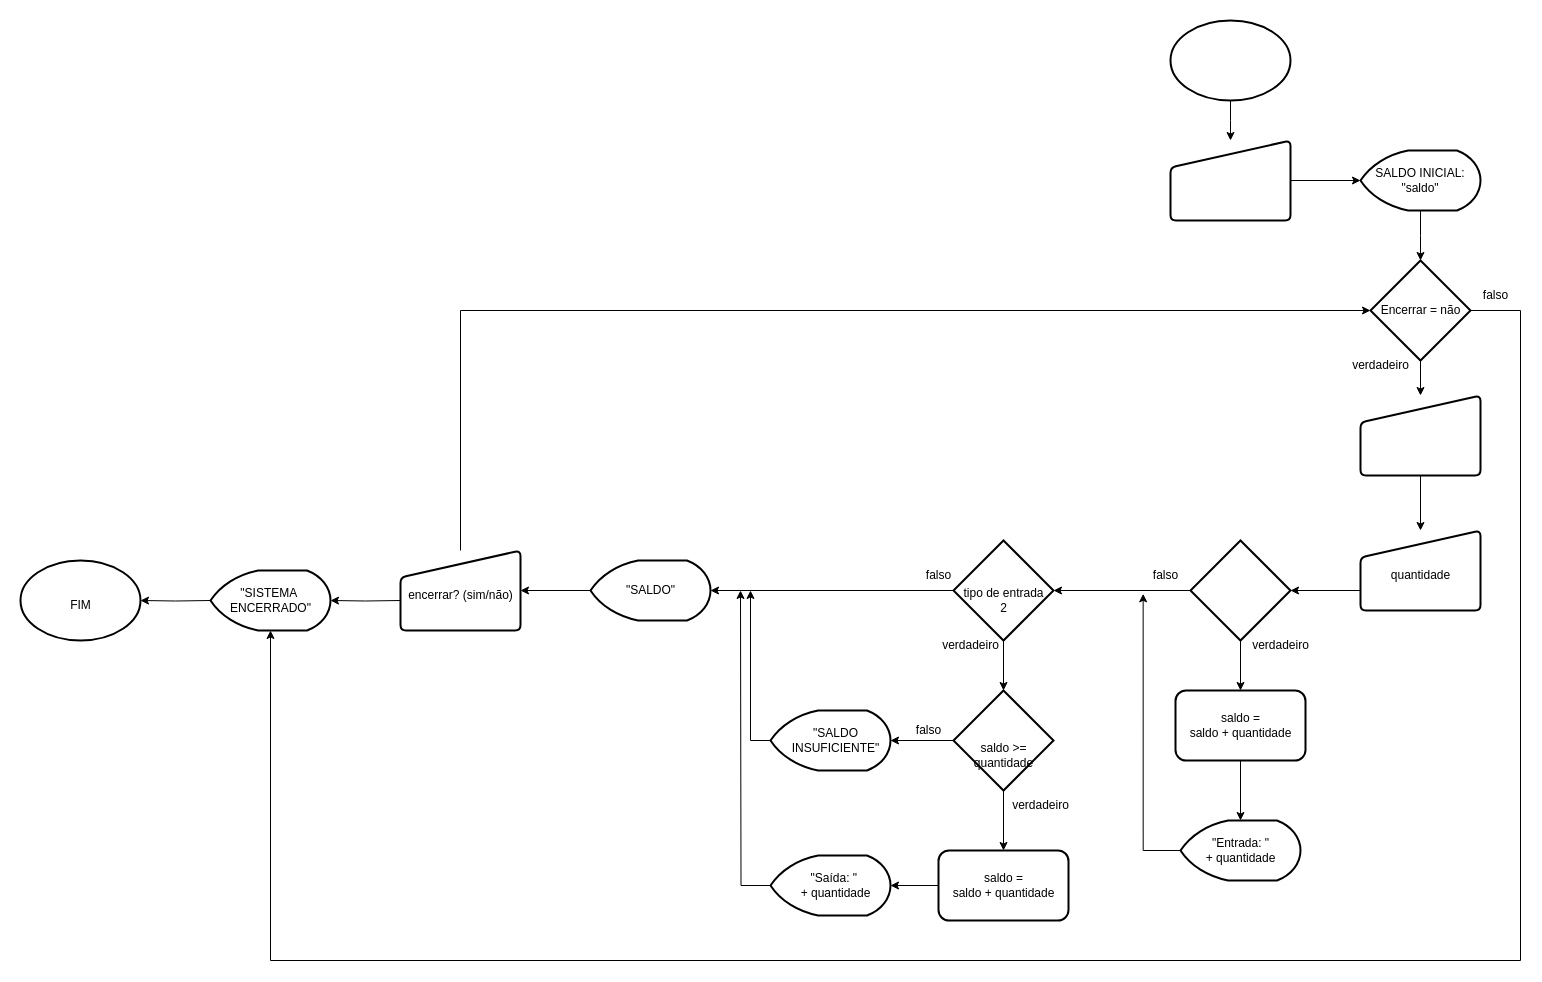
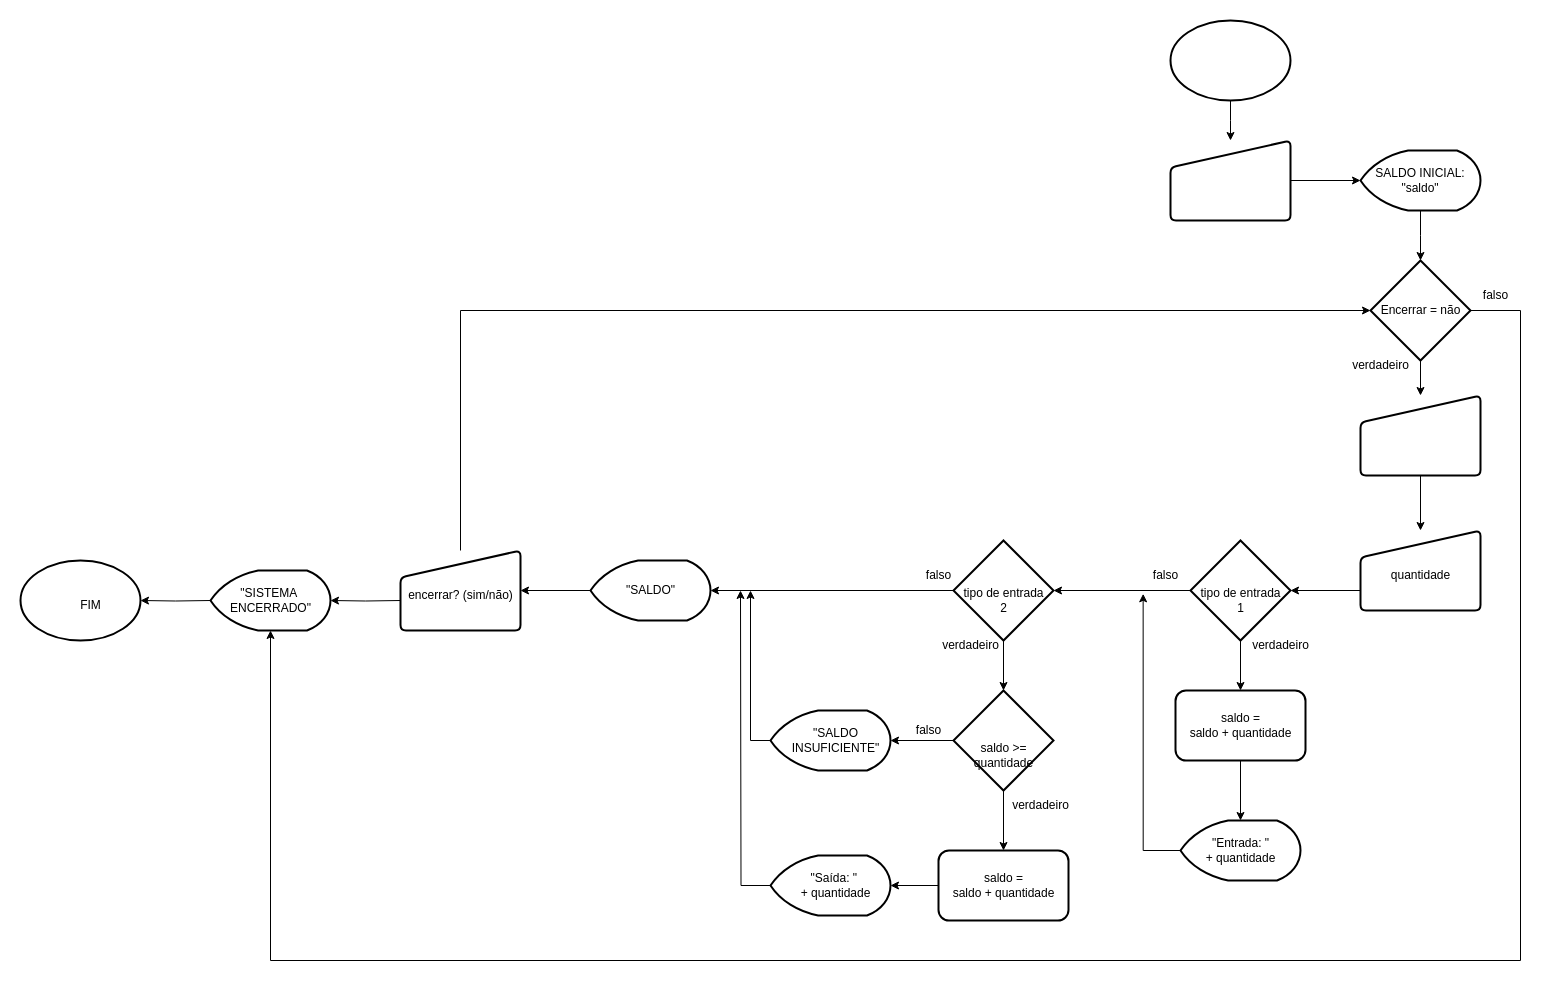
none -> (1241, 601)
(81, 606) -> (91, 606)
